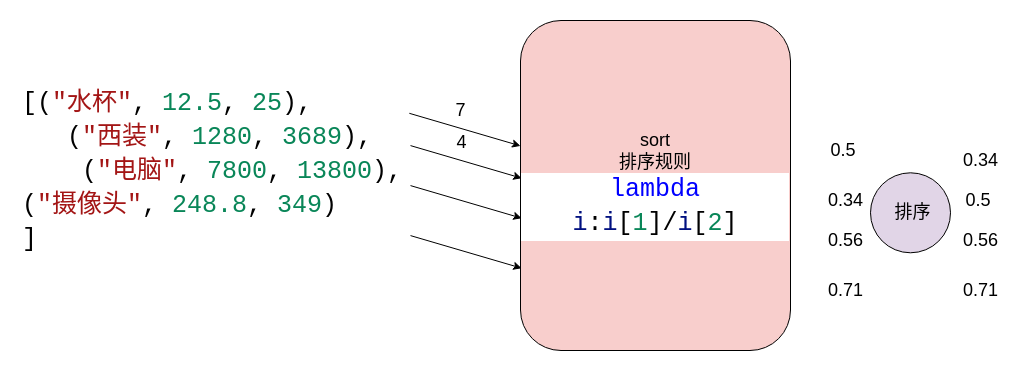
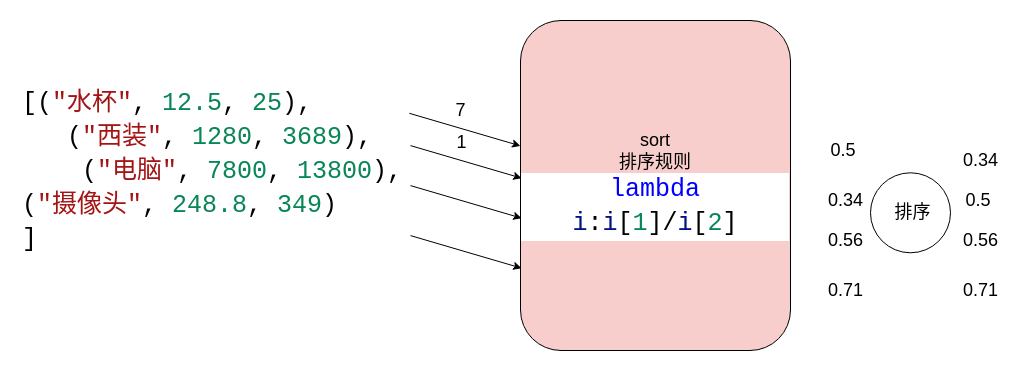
(462, 143) -> (462, 143)
(911, 213) -> (911, 213)
